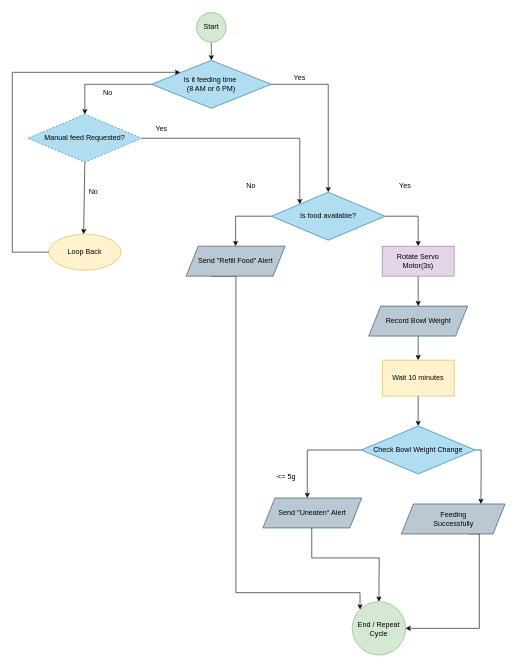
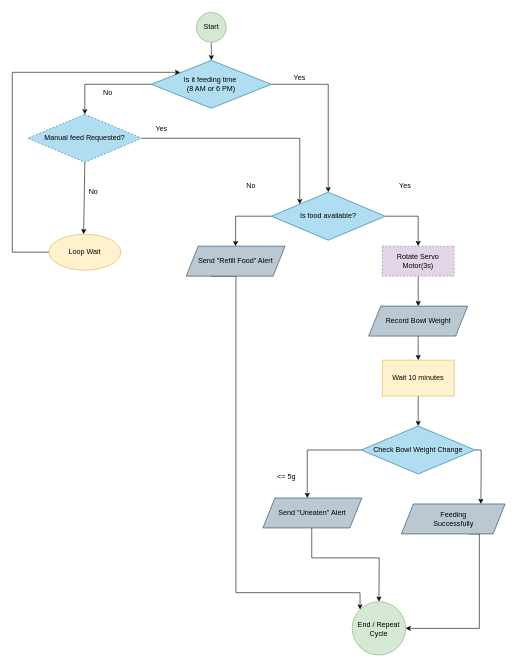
(85, 252) -> (85, 252)
(419, 261) -> (419, 261)
